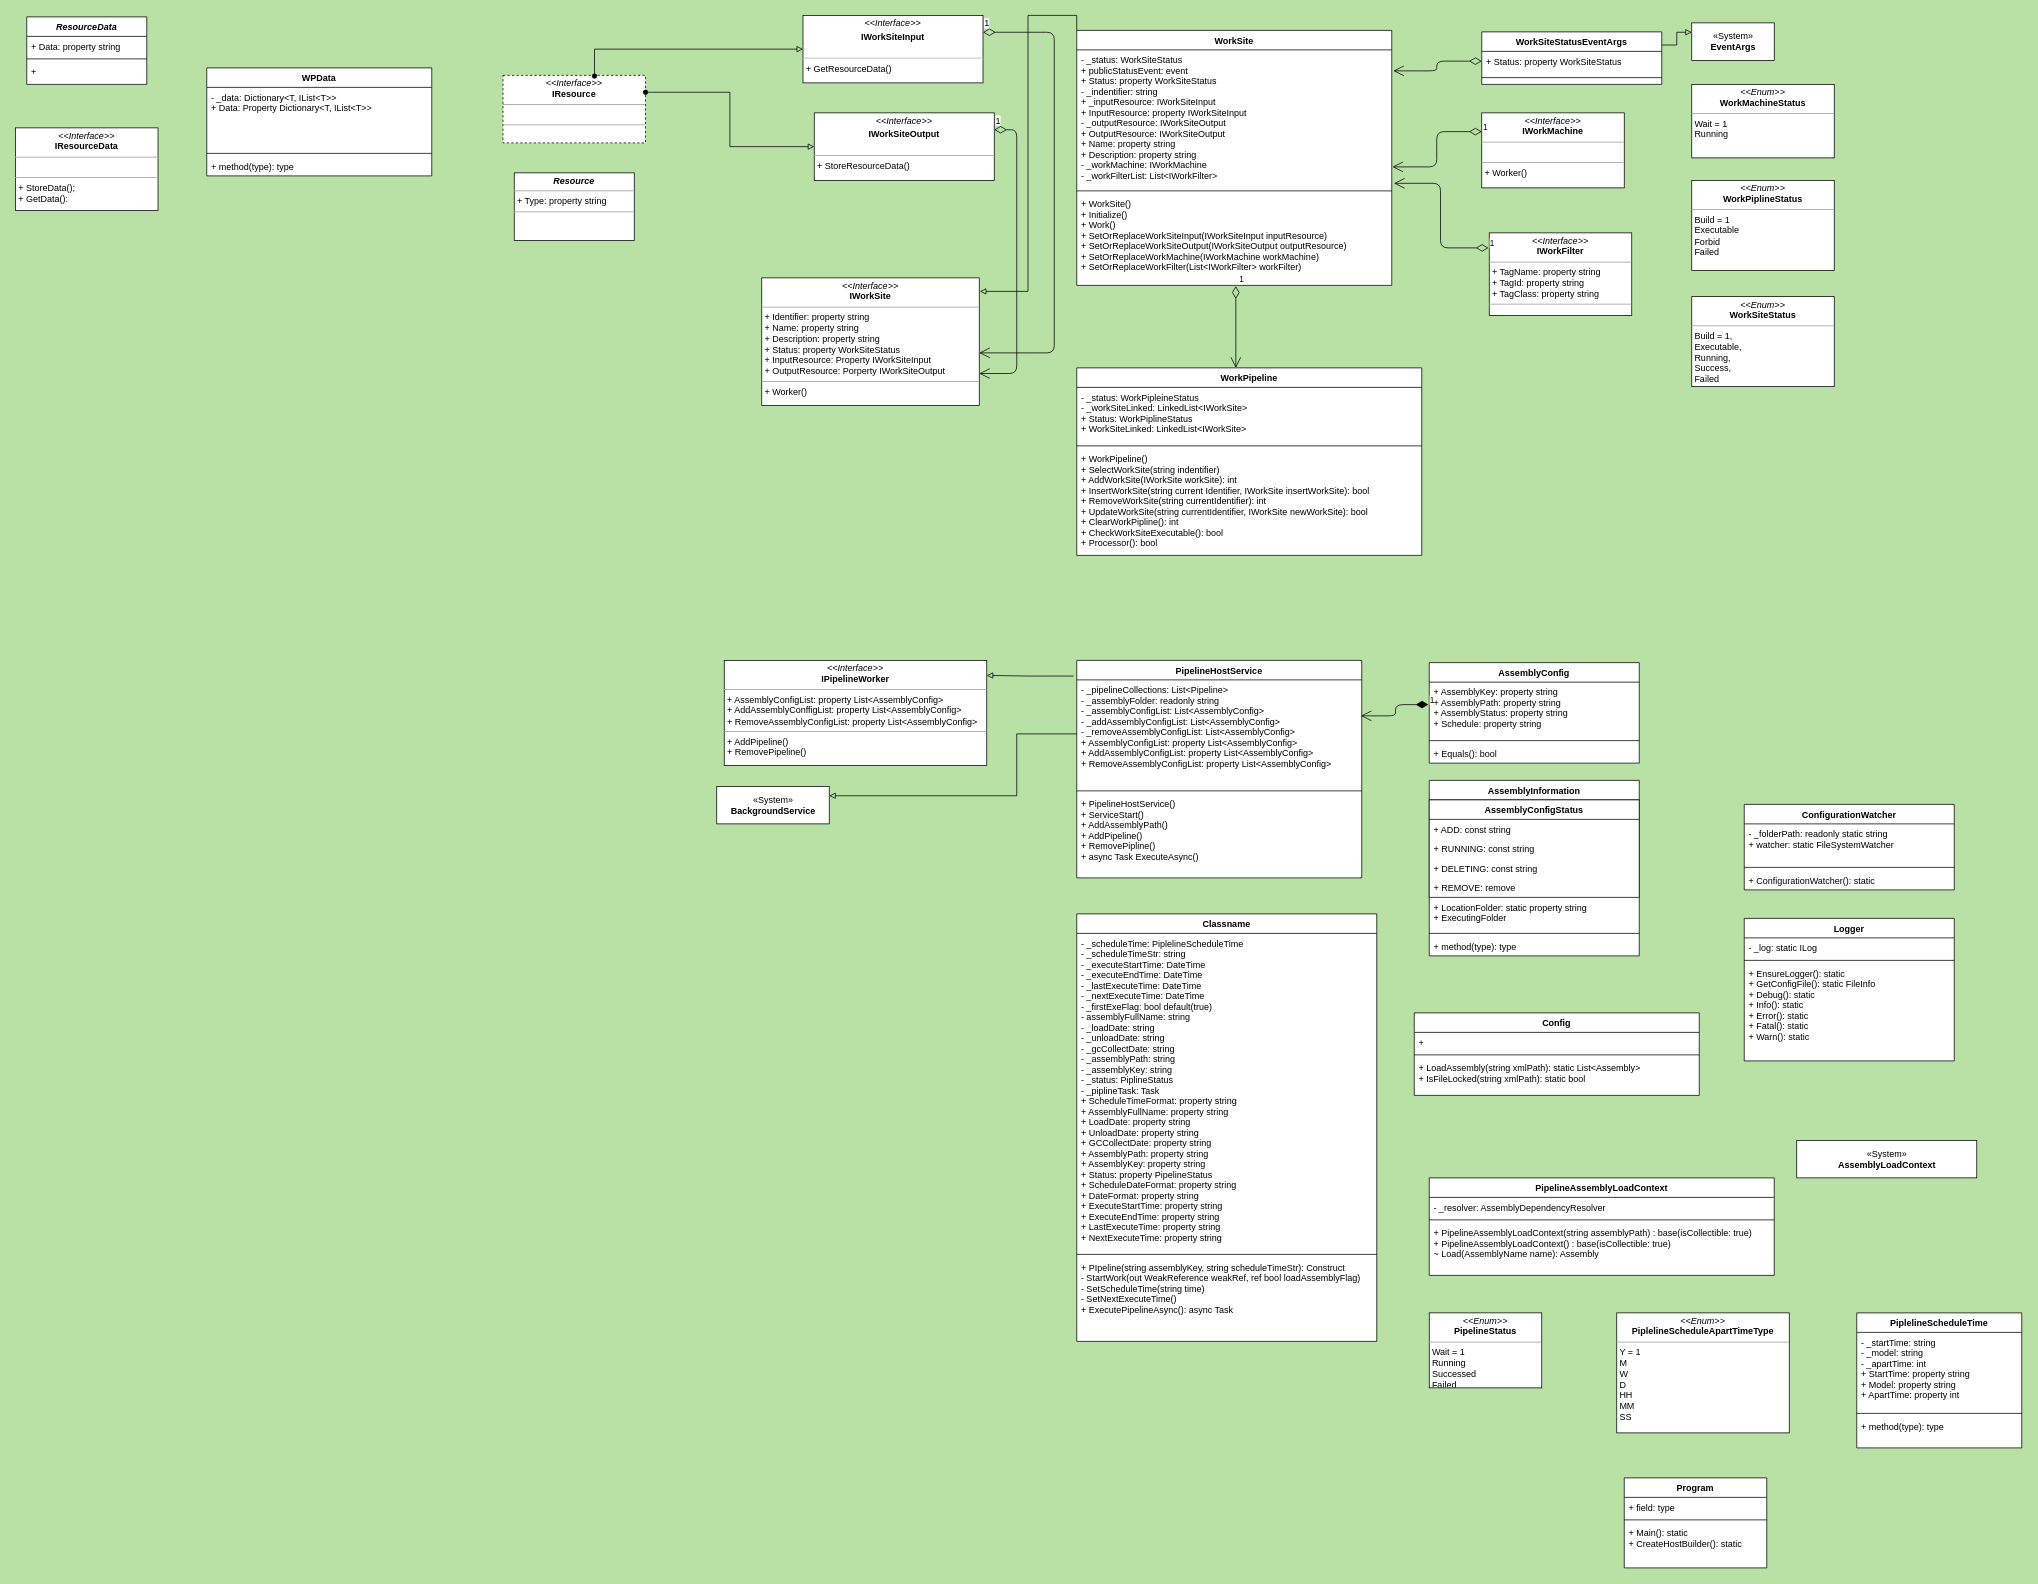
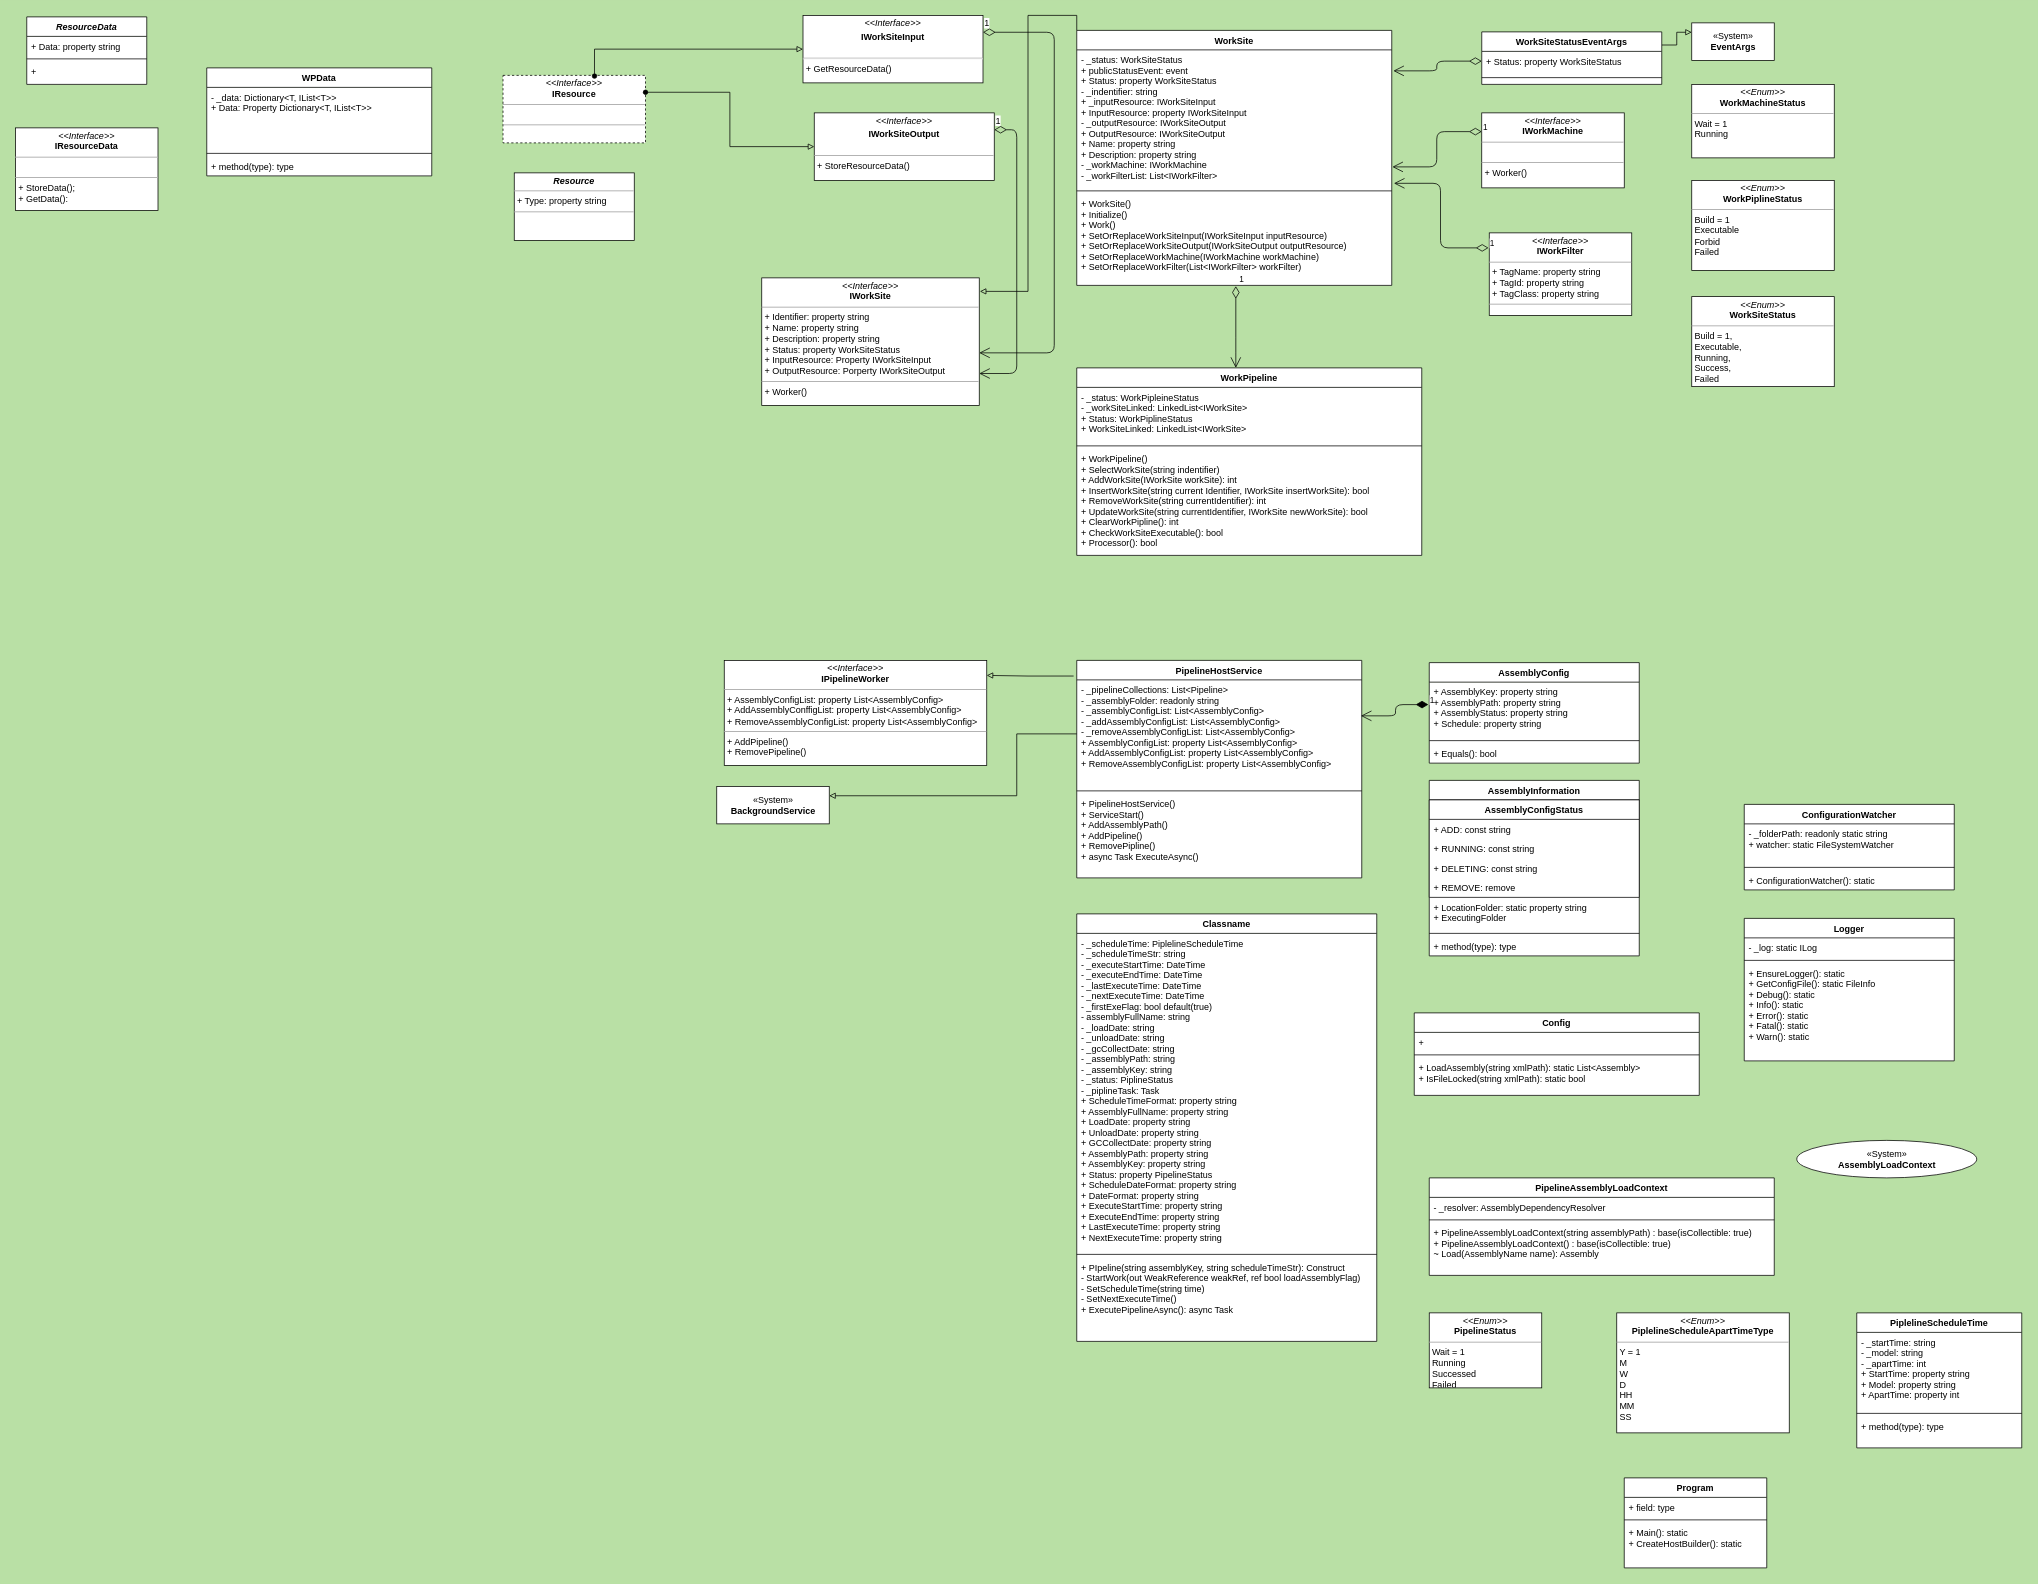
(1887, 1159) -> (1887, 1159)
